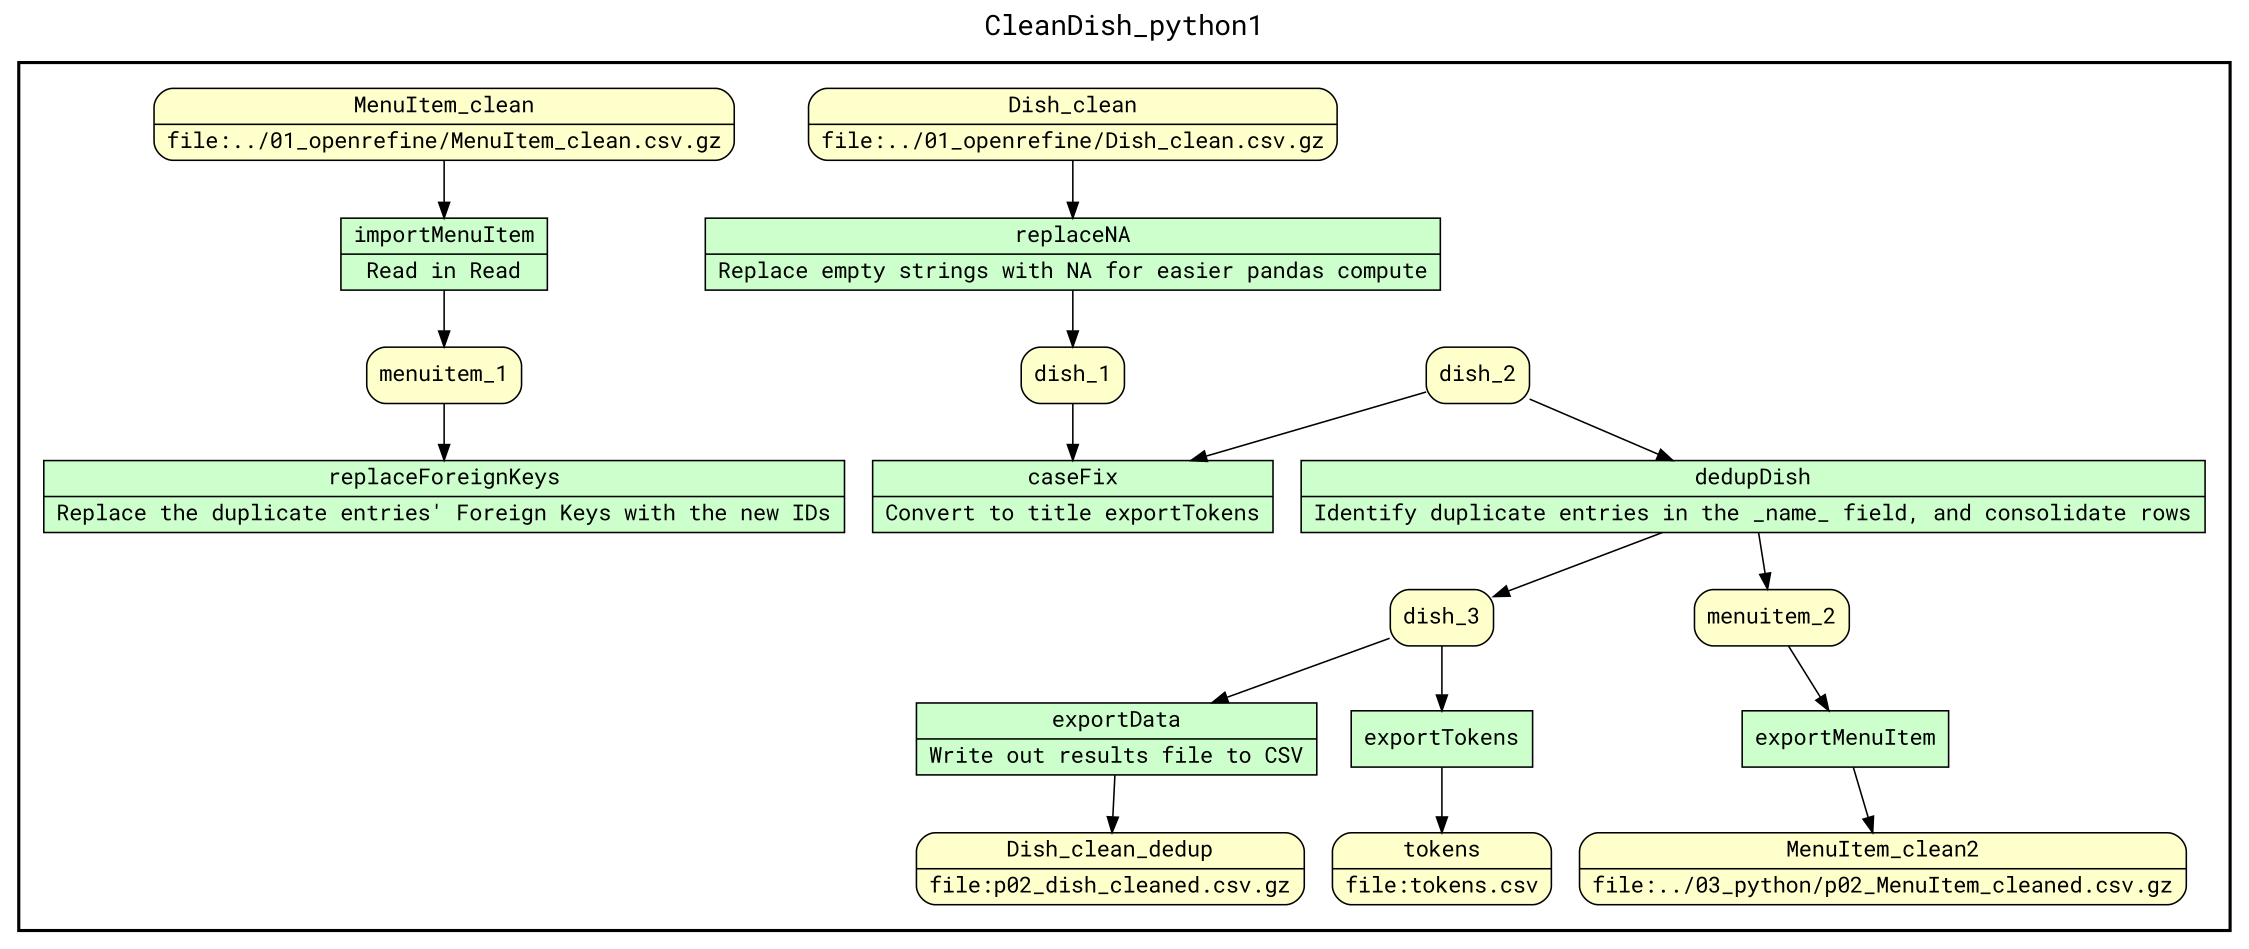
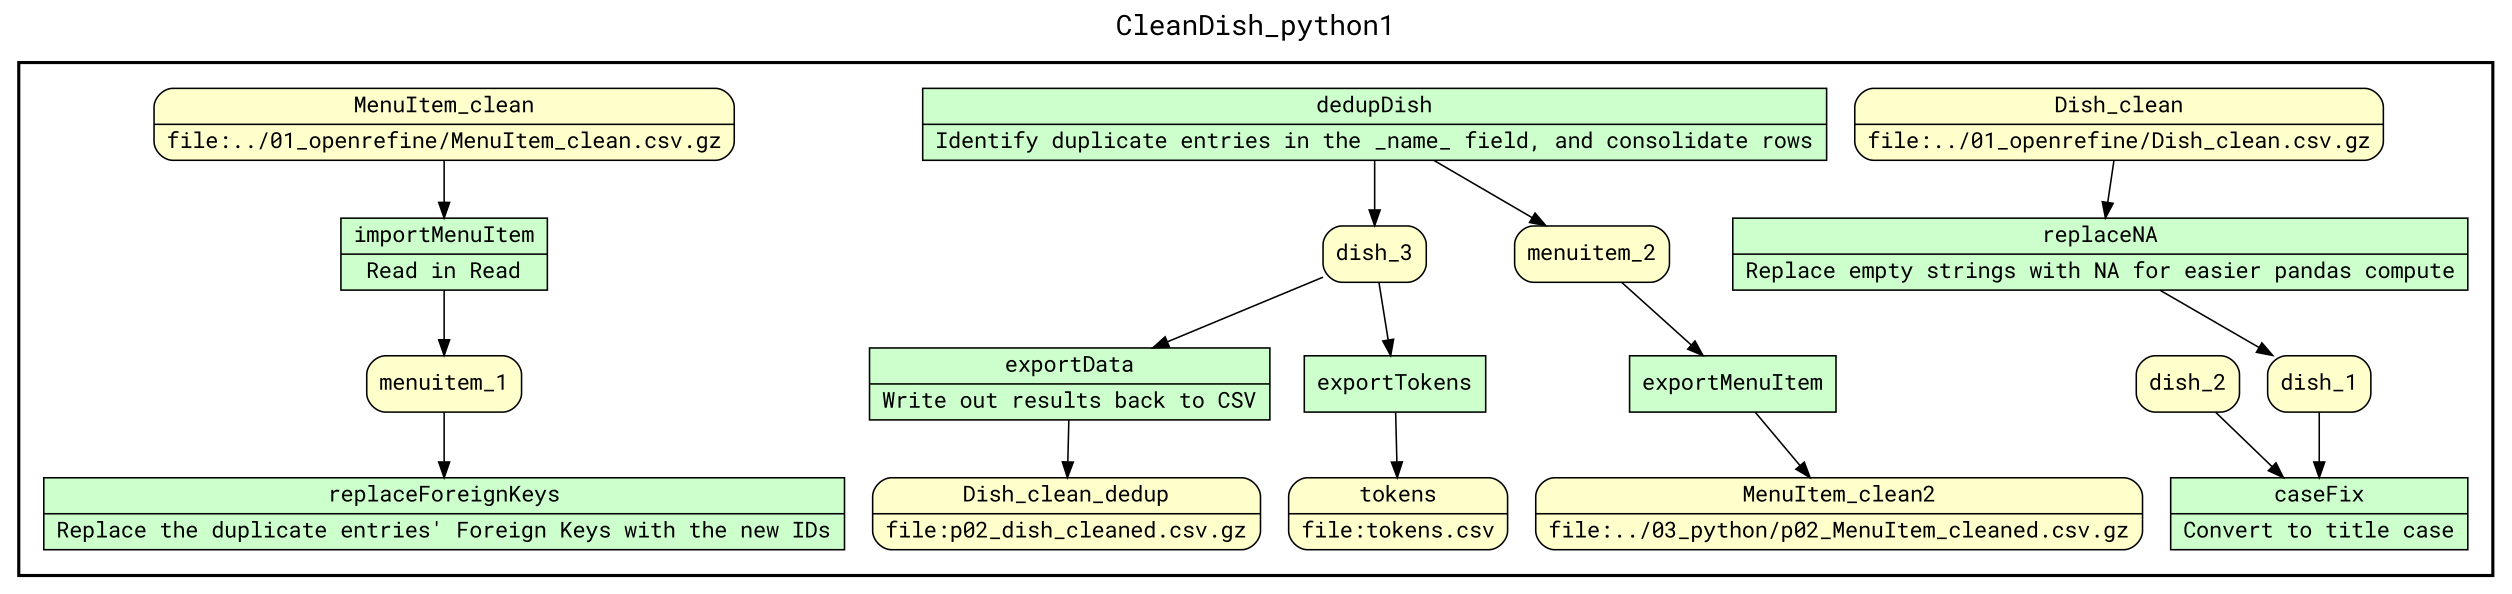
(1594, 427) -> none
(1073, 514) -> (2319, 531)
(1117, 756) -> (1070, 401)
